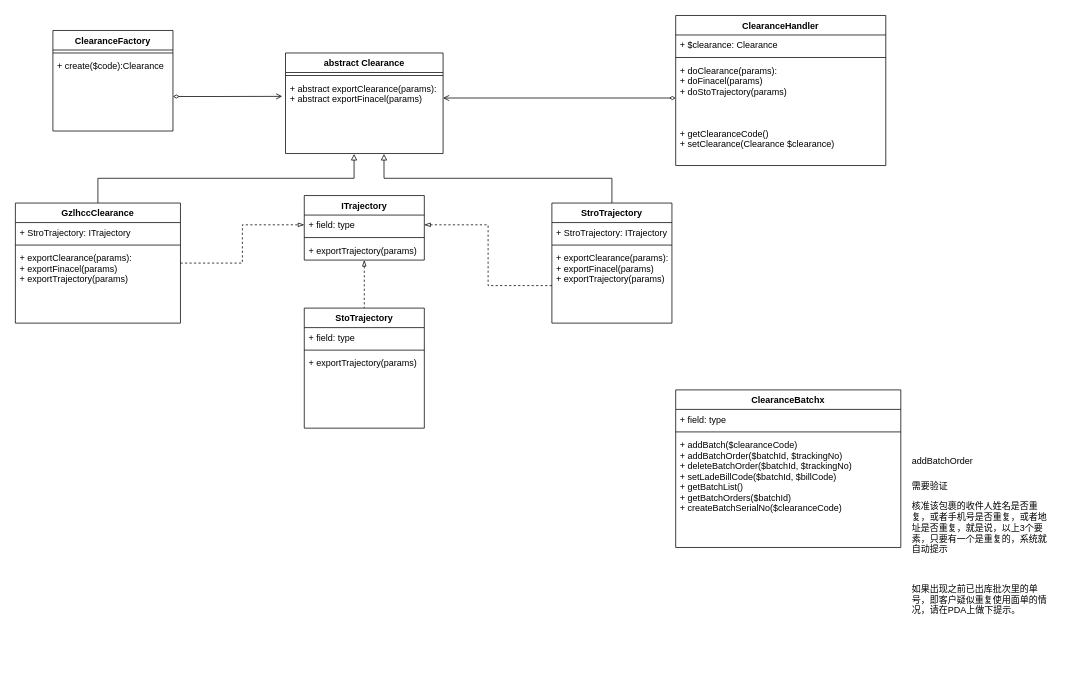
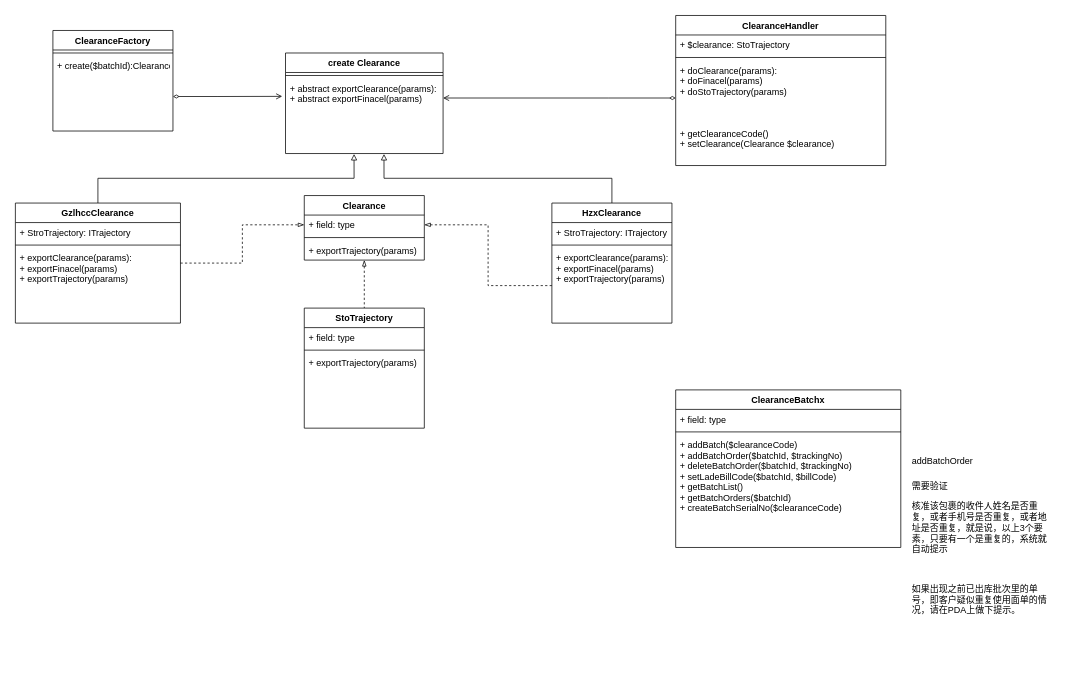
(733, 45) -> (744, 45)
(364, 63) -> (364, 63)
(116, 66) -> (124, 66)
(364, 206) -> (364, 206)
(611, 213) -> (611, 213)
